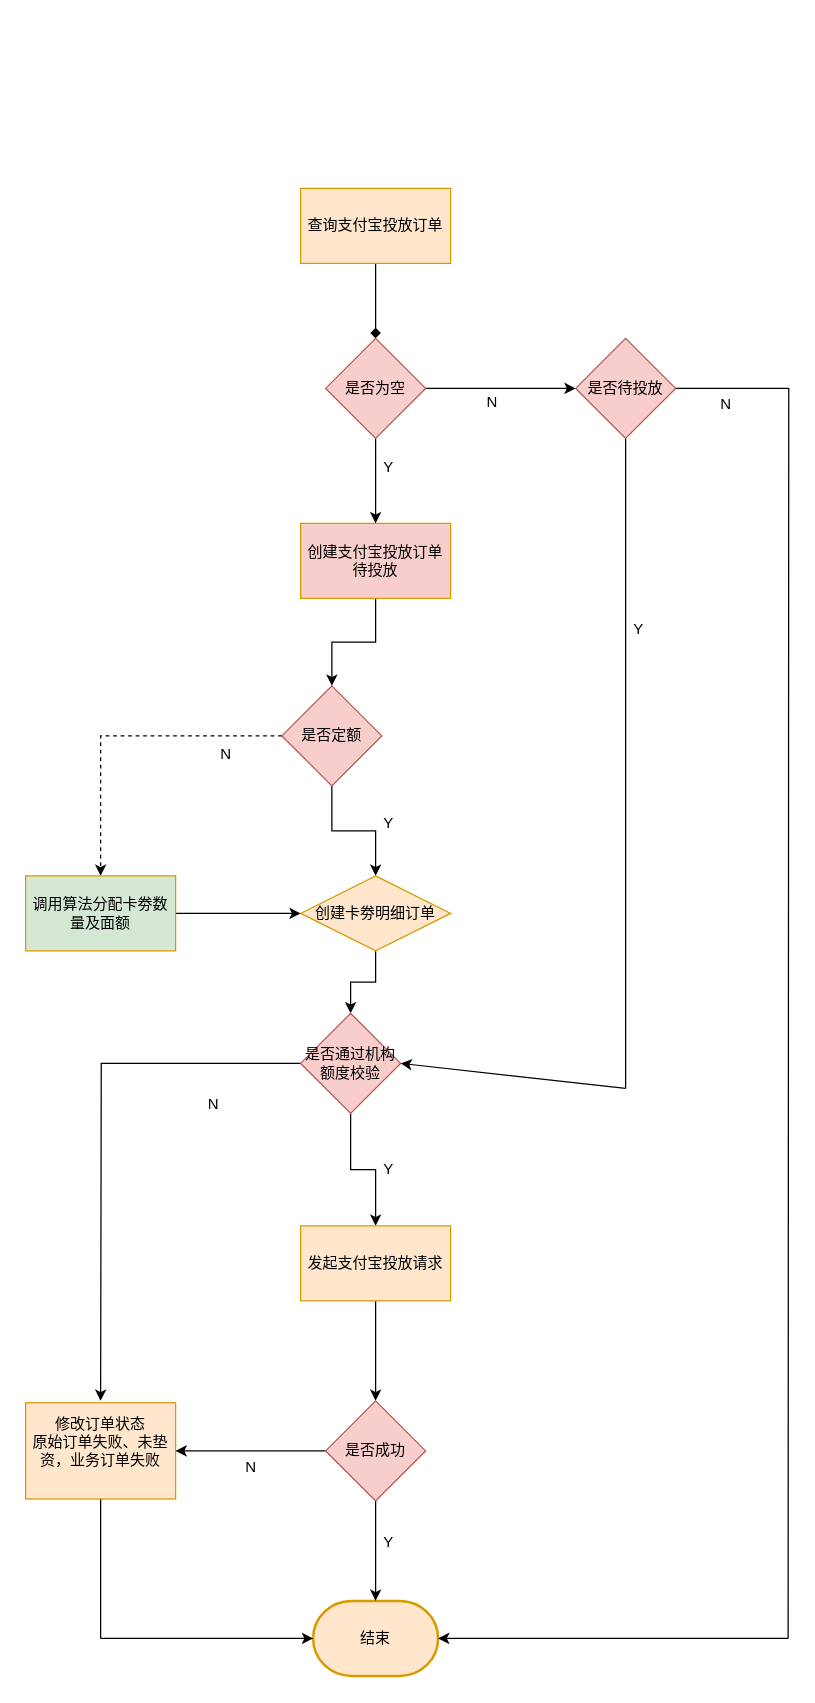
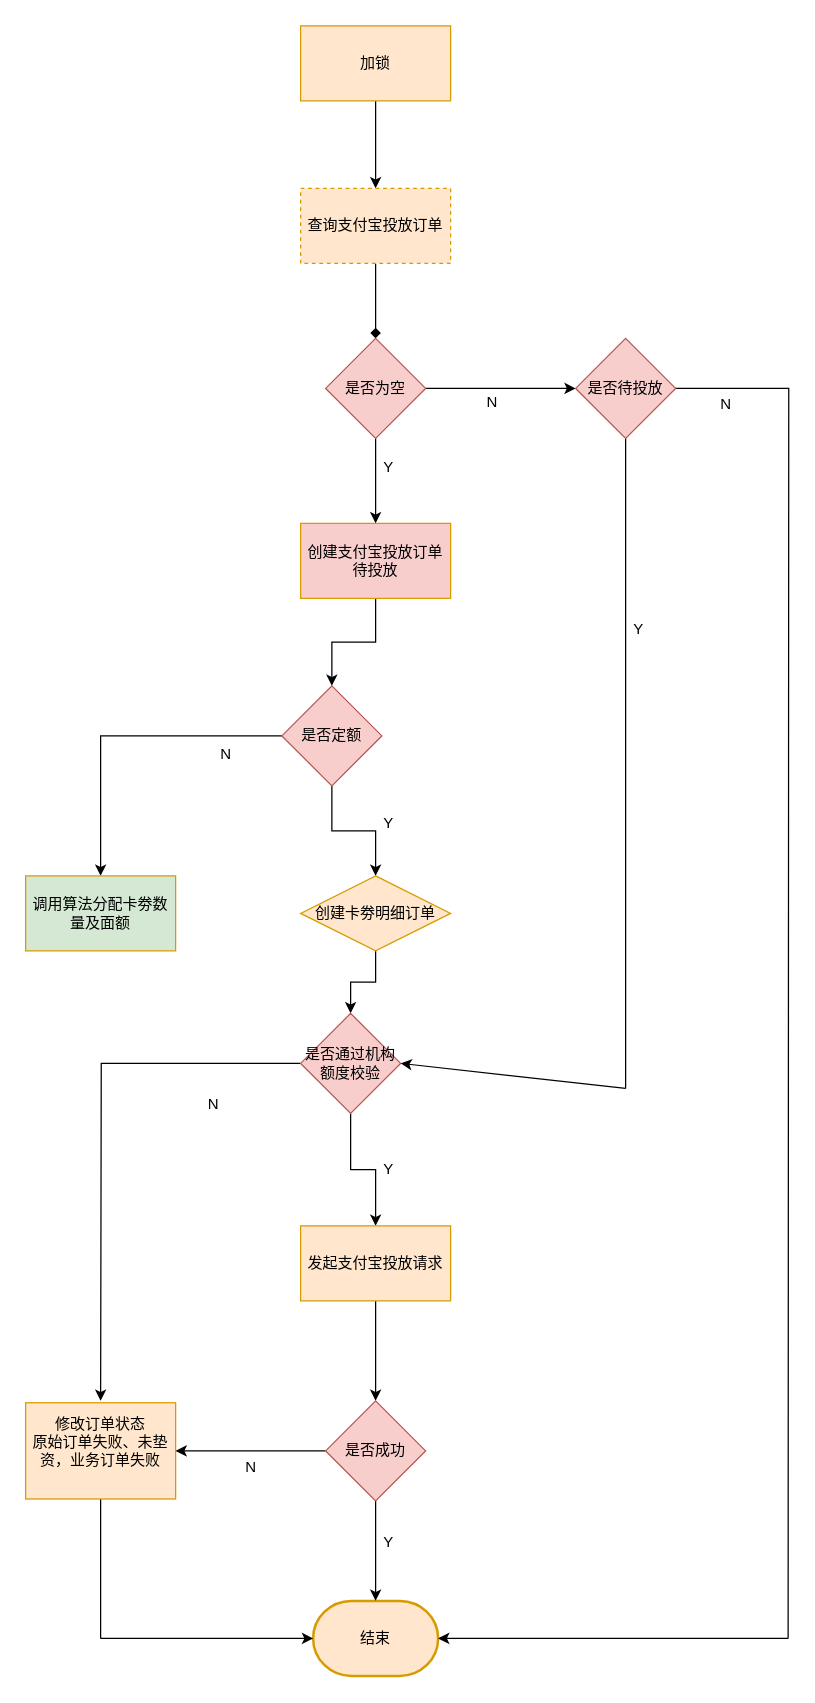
none -> (376, 63)
none -> (376, 140)
(376, 226) -> (376, 226)
(124, 736) -> (124, 736)
(234, 913) -> none
